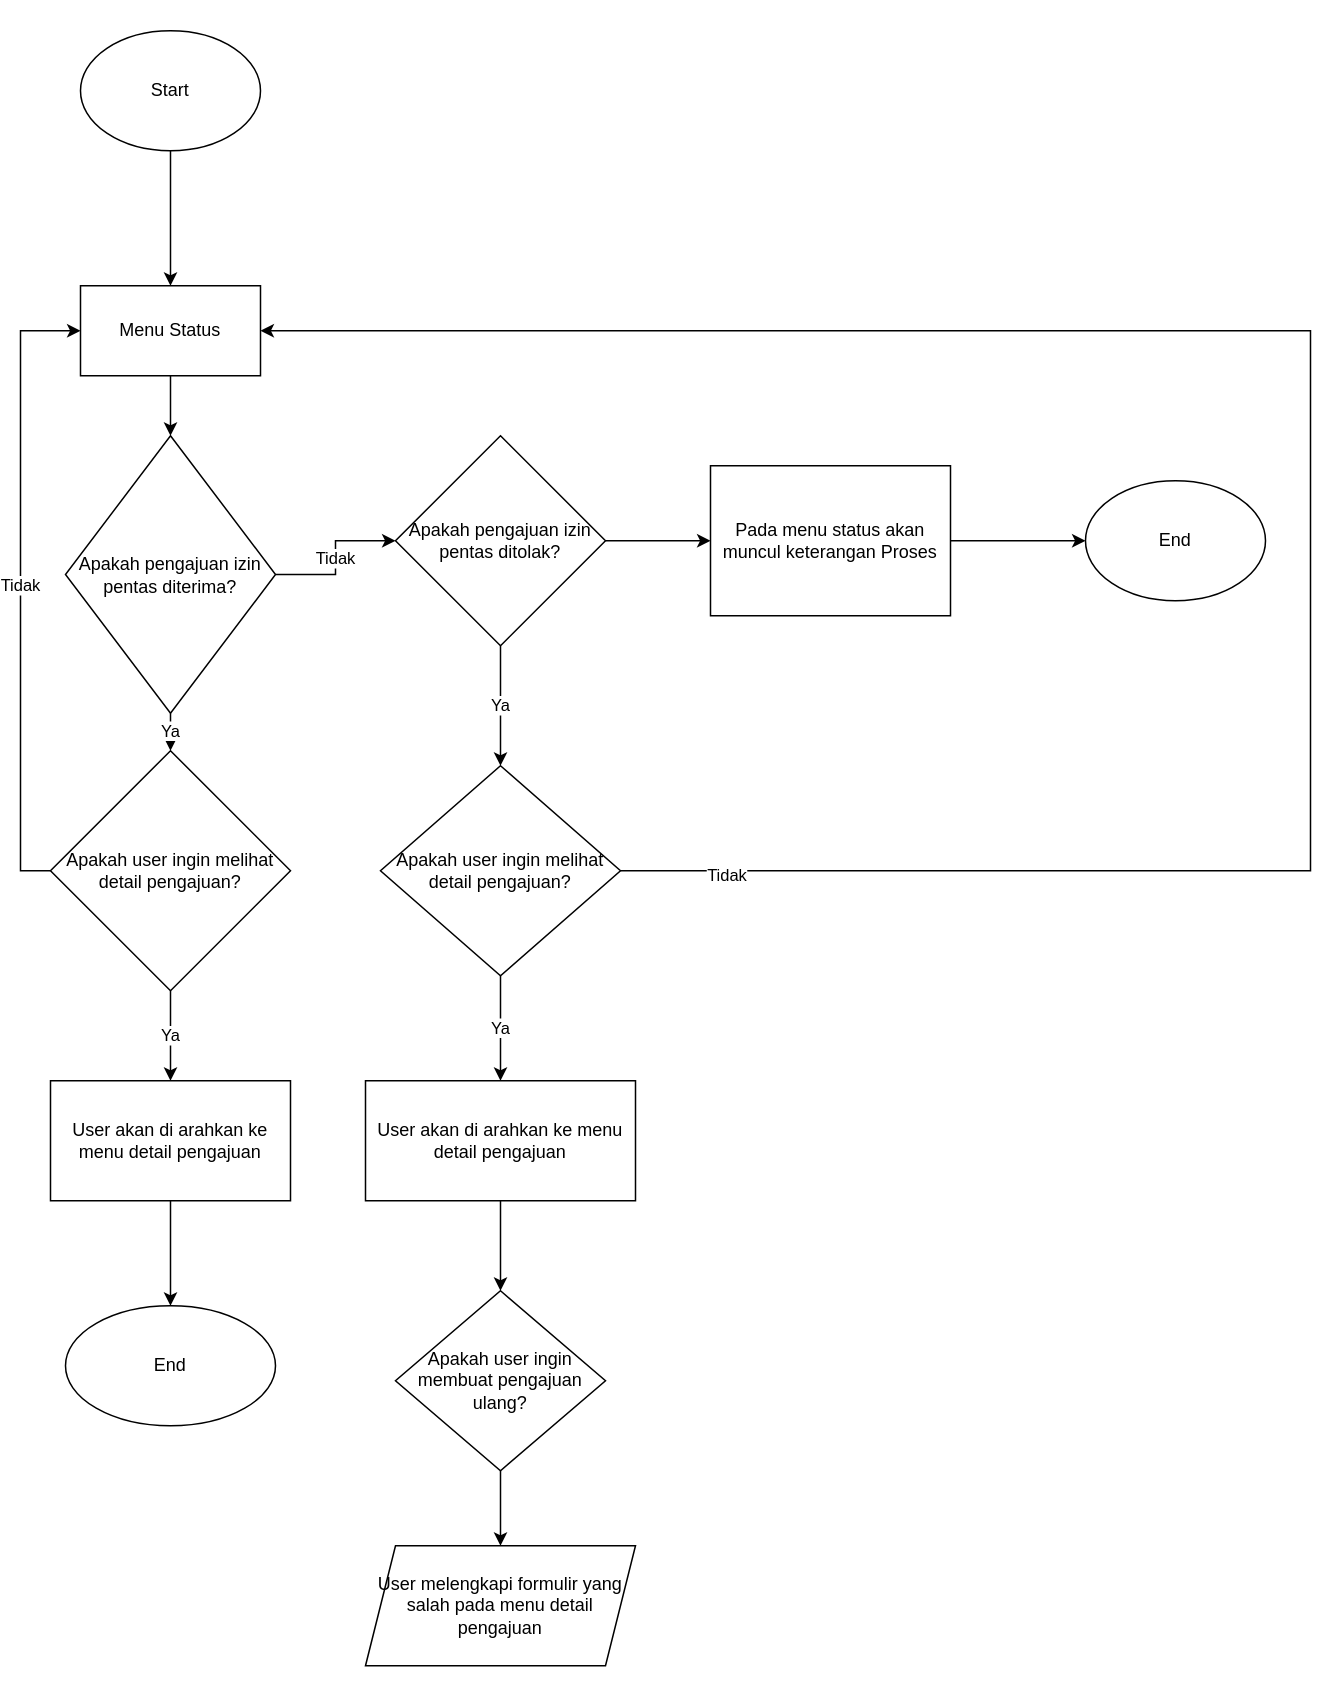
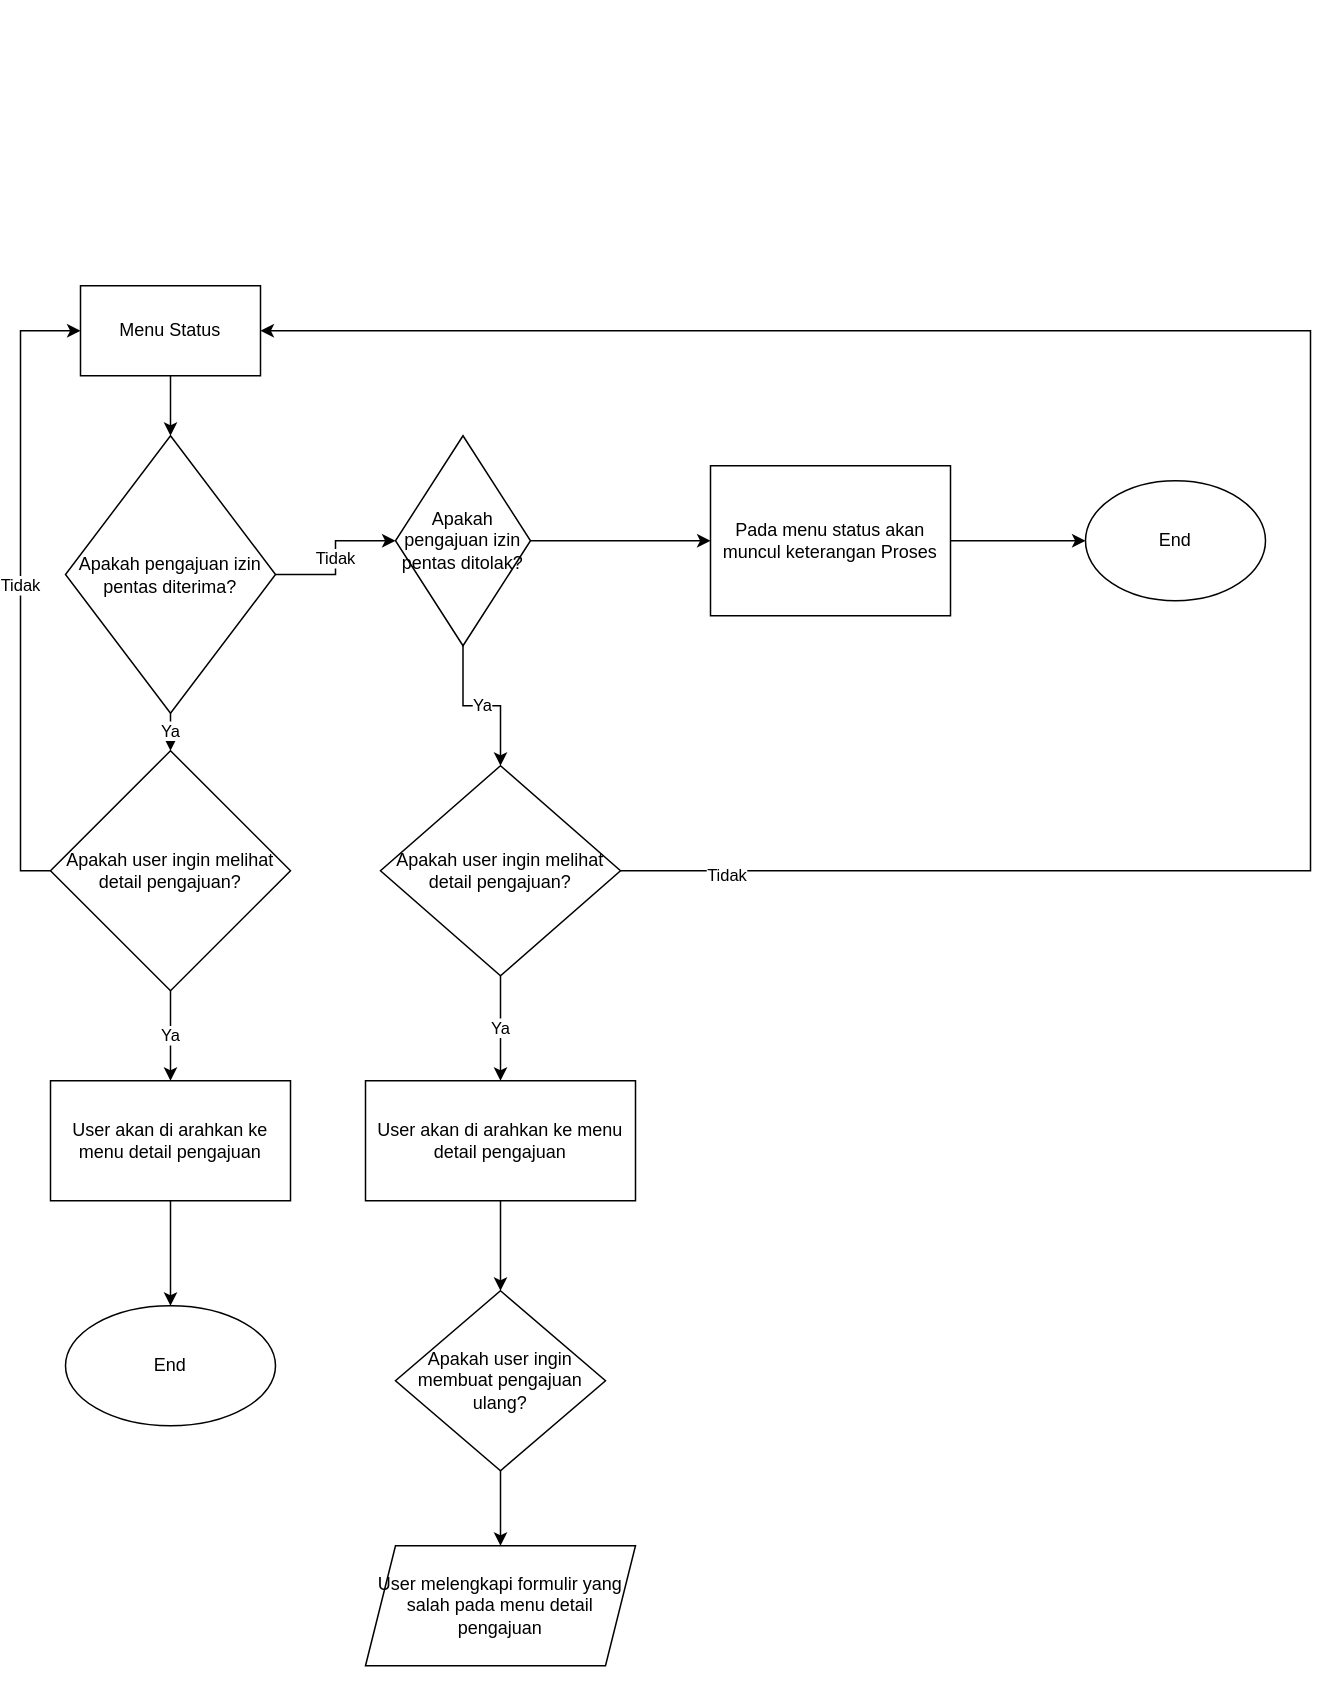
(170, 91) -> none
(170, 213) -> none
(500, 541) -> (463, 541)
